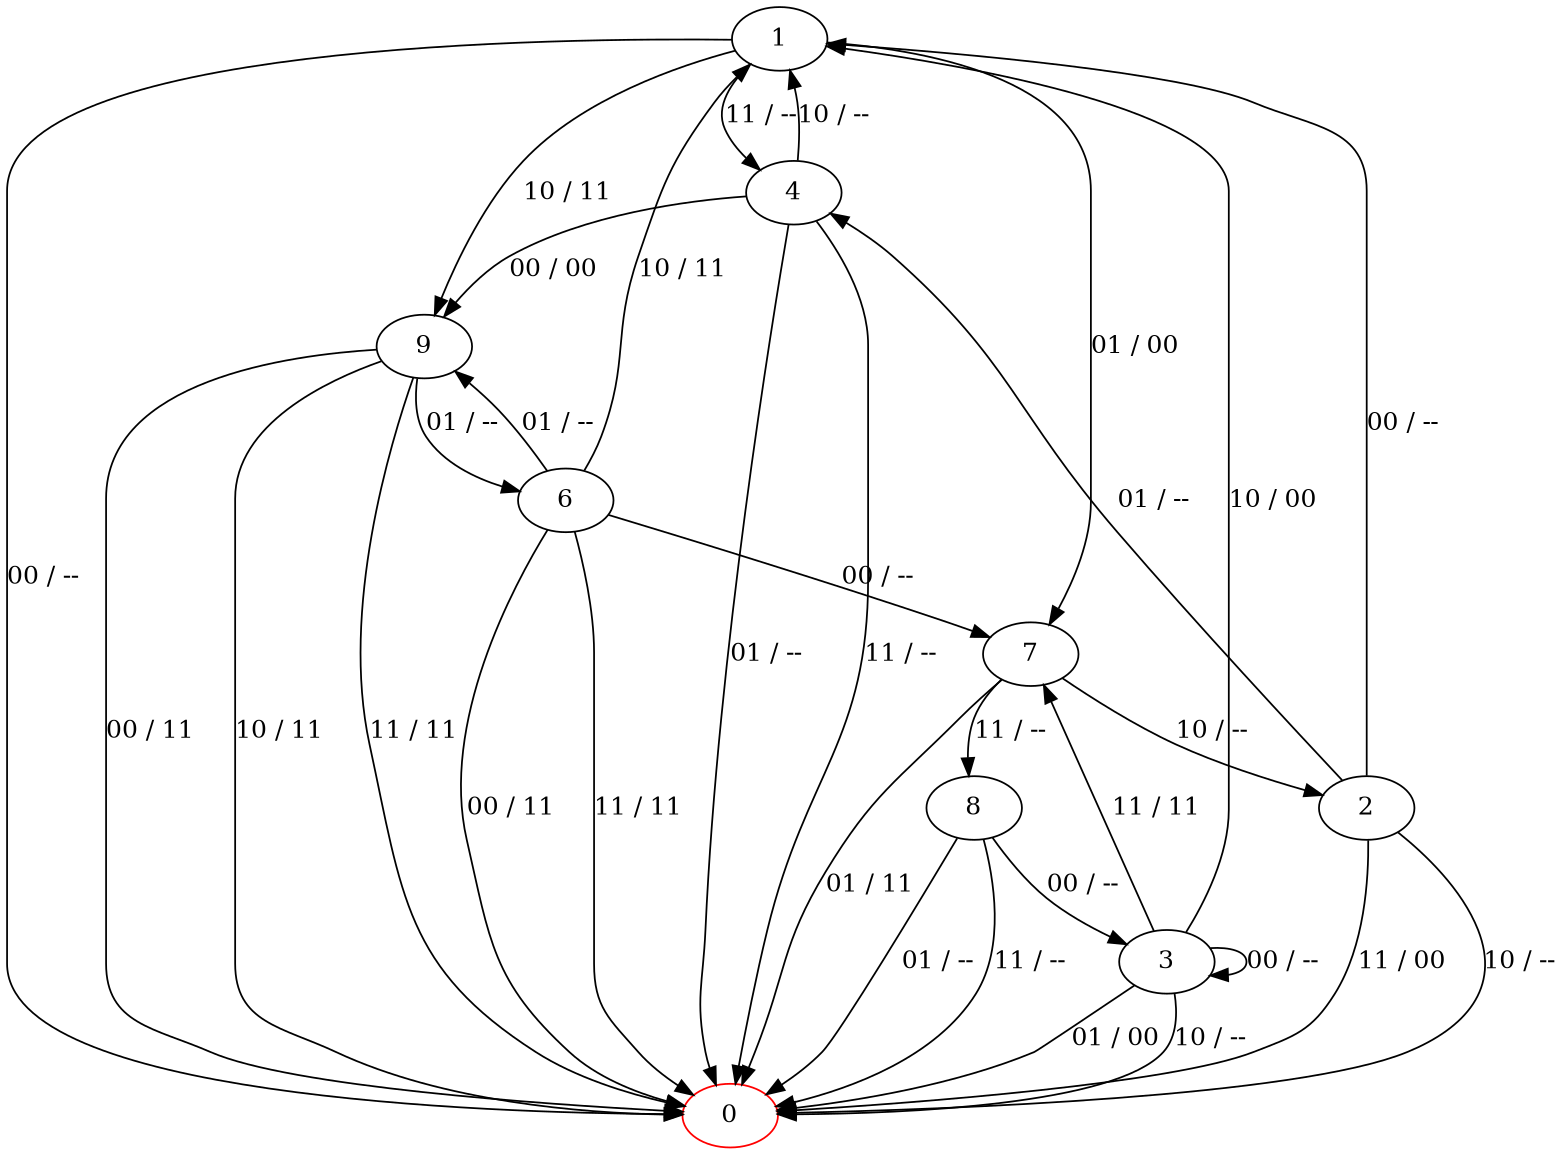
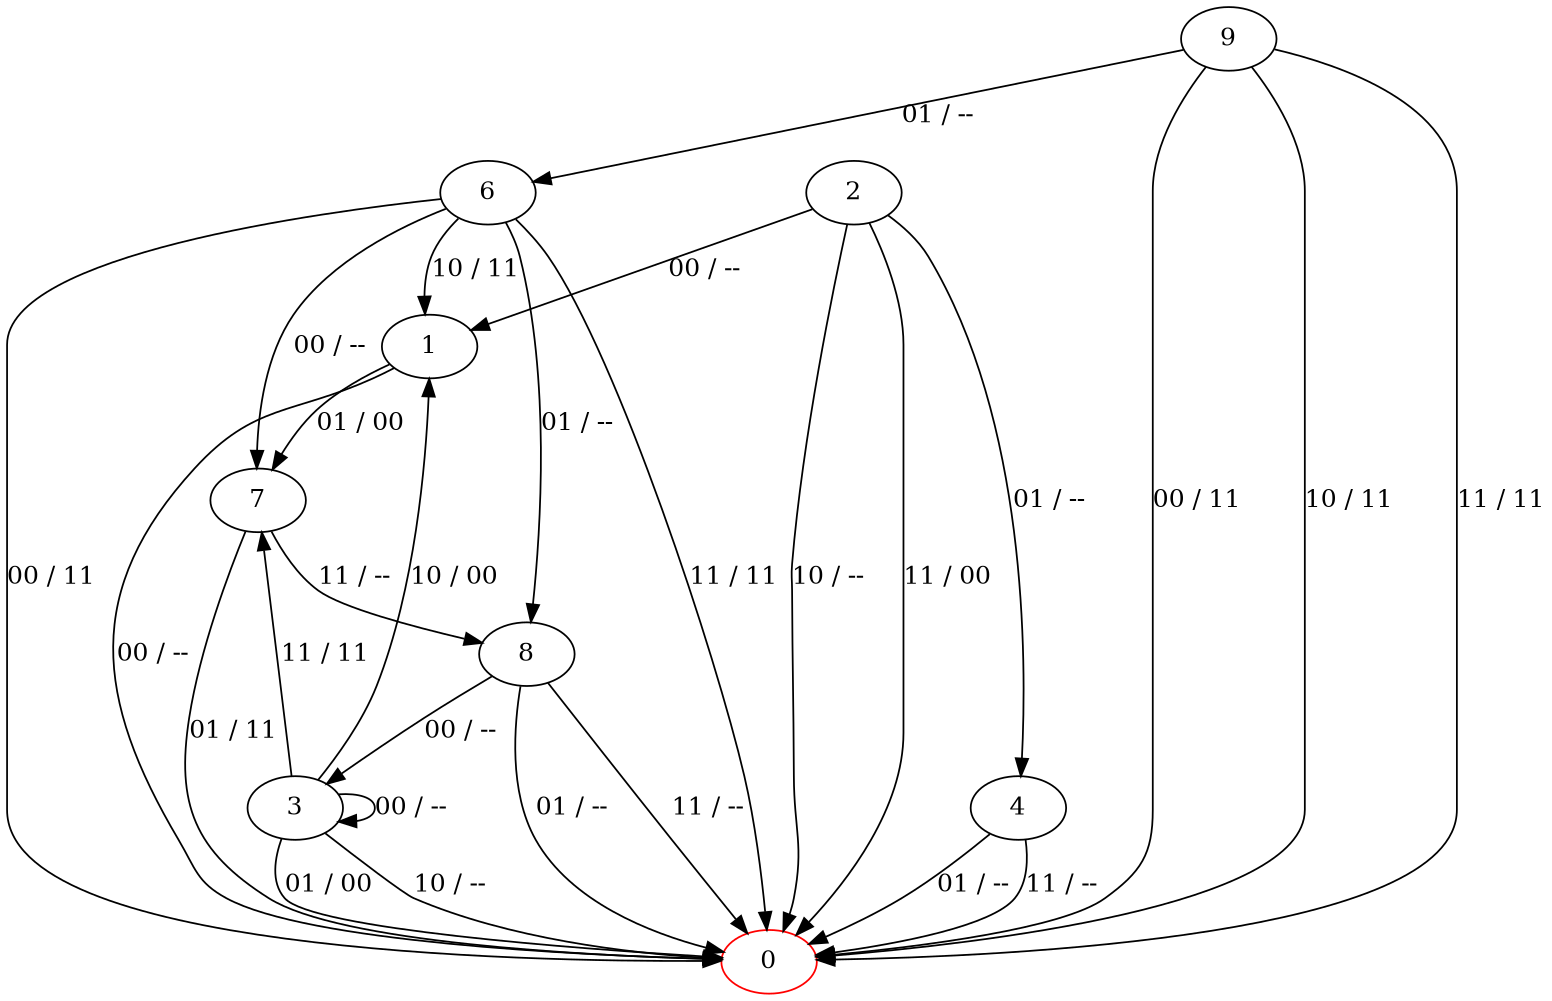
(722, 111) -> none
(799, 124) -> none
(553, 134) -> none
(590, 224) -> none
(511, 424) -> (540, 411)
(1179, 746) -> none
